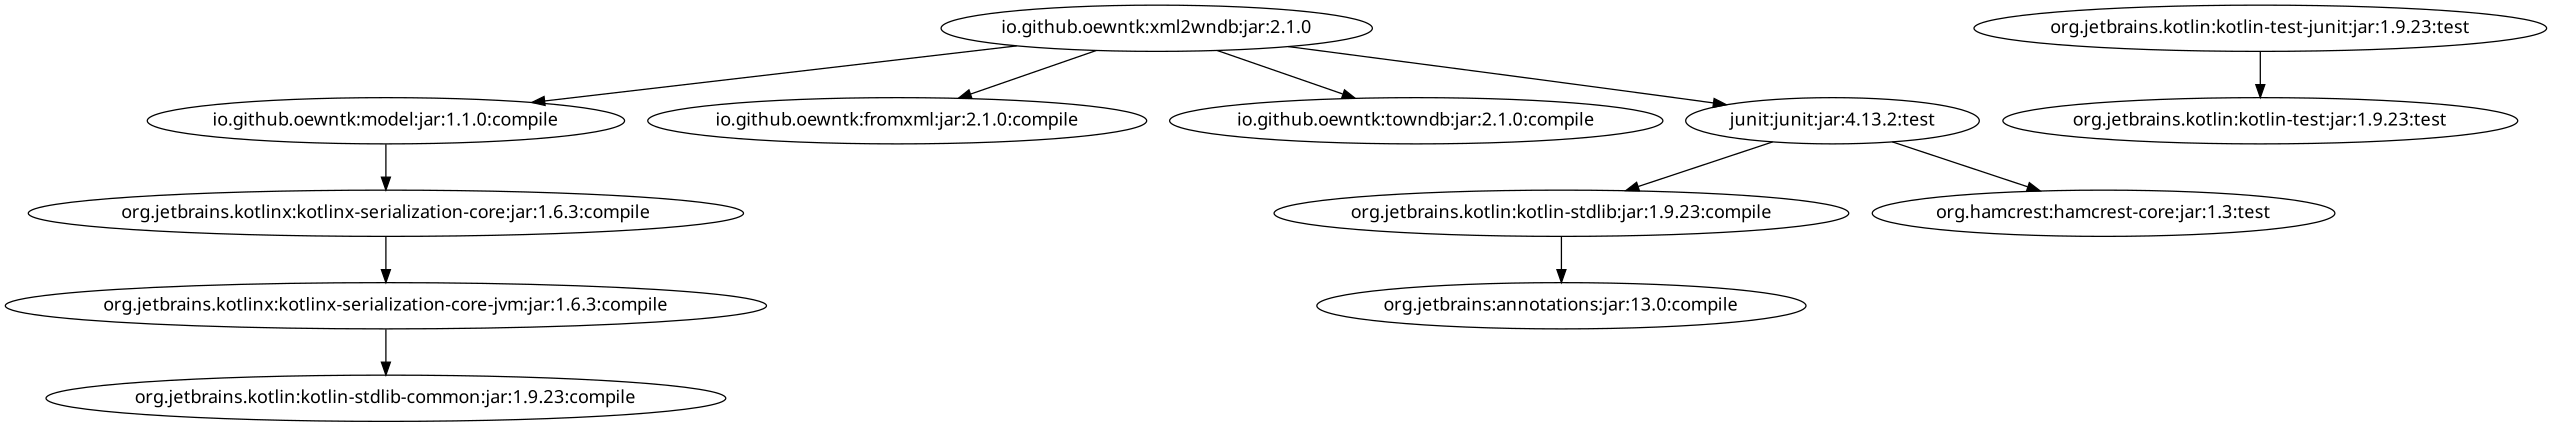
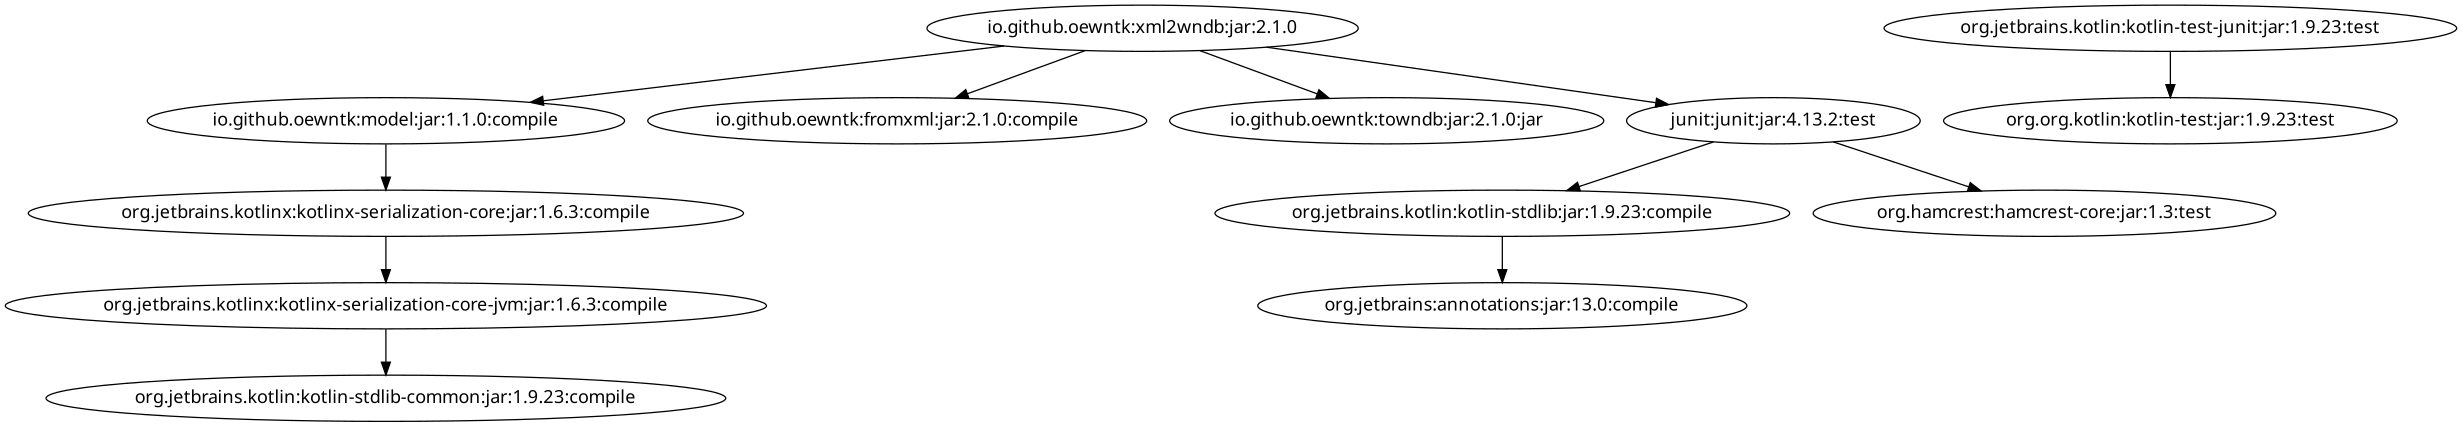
(1416, 121) -> (1387, 121)
(2260, 121) -> (2170, 121)
